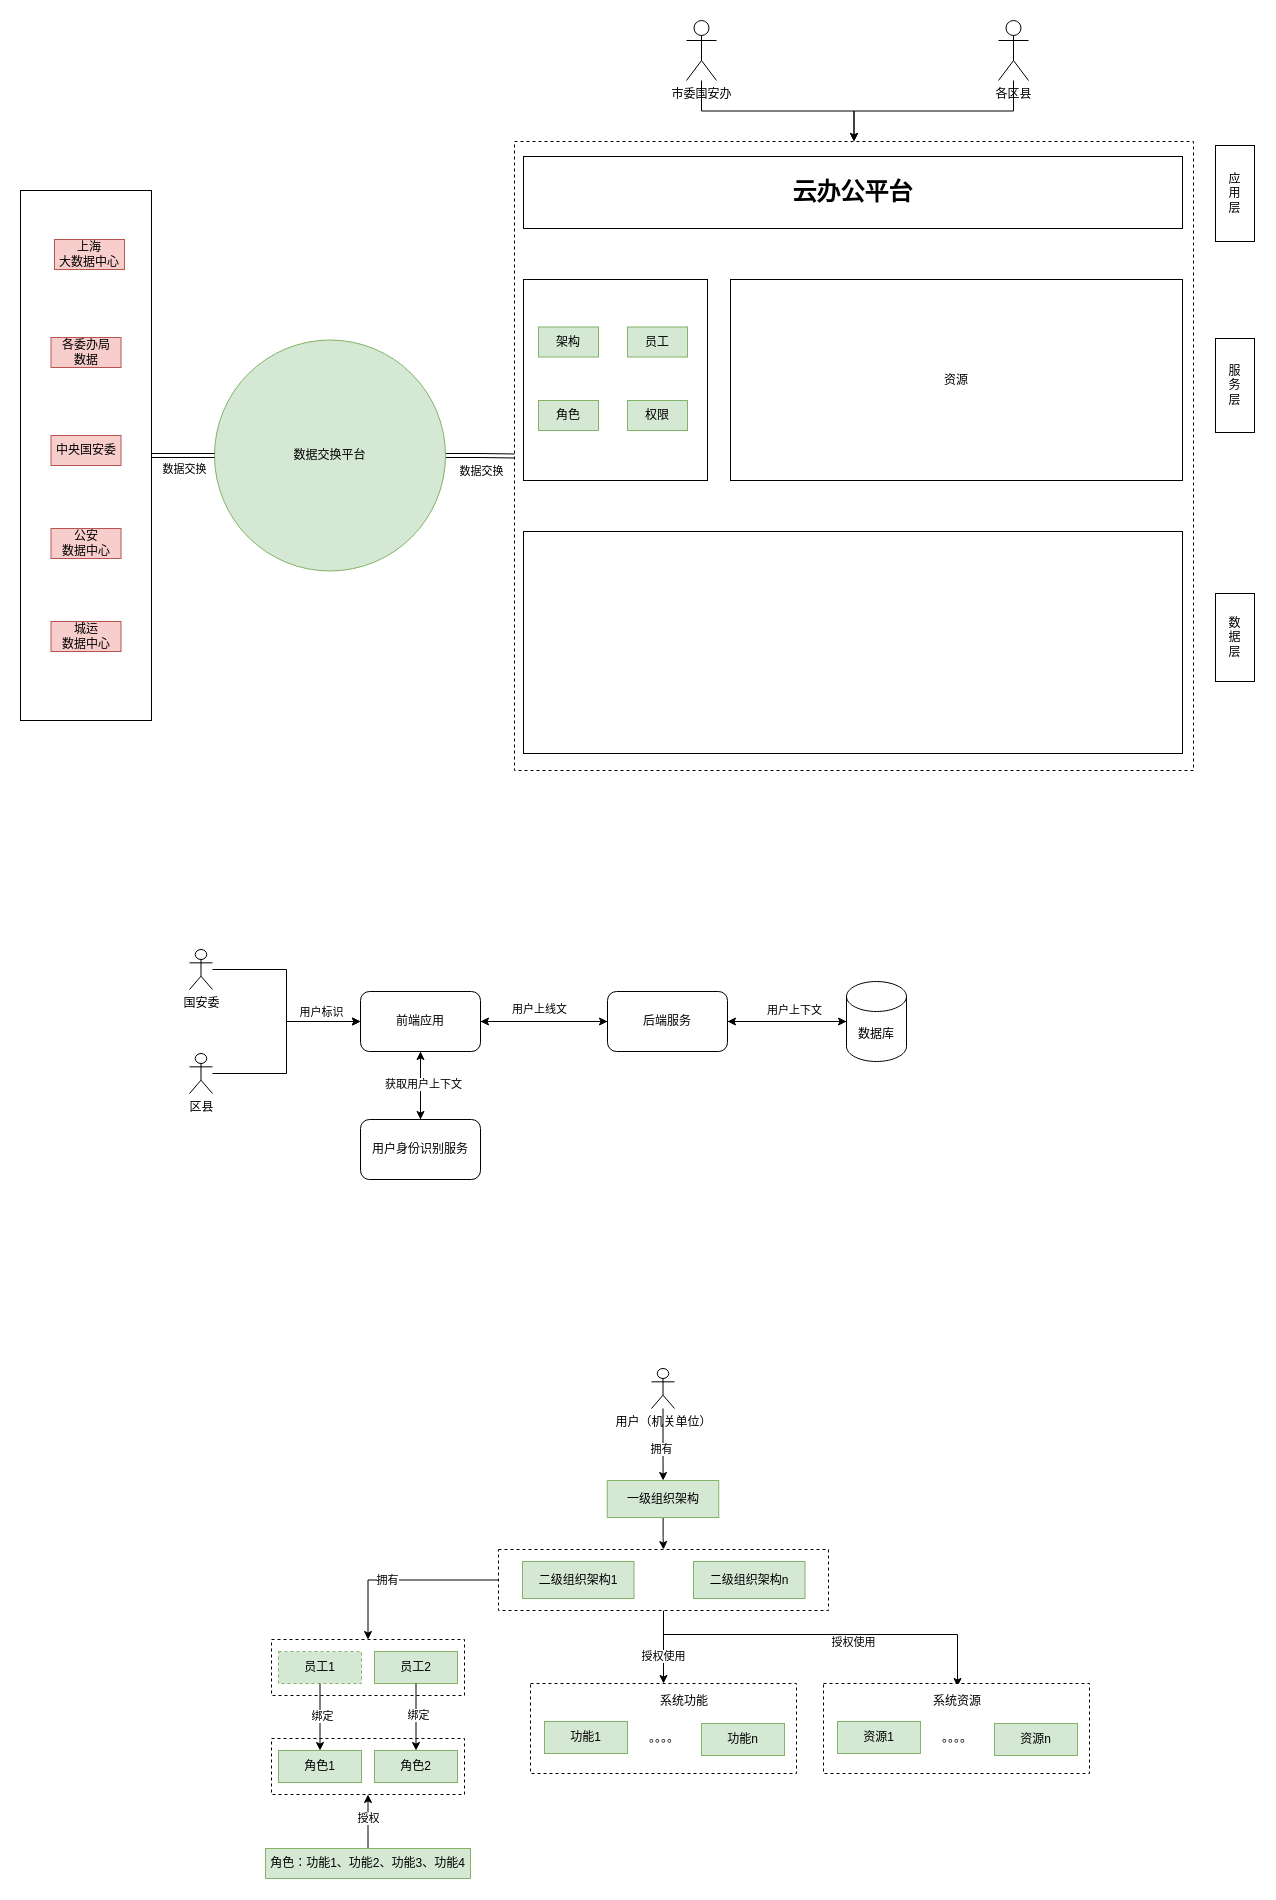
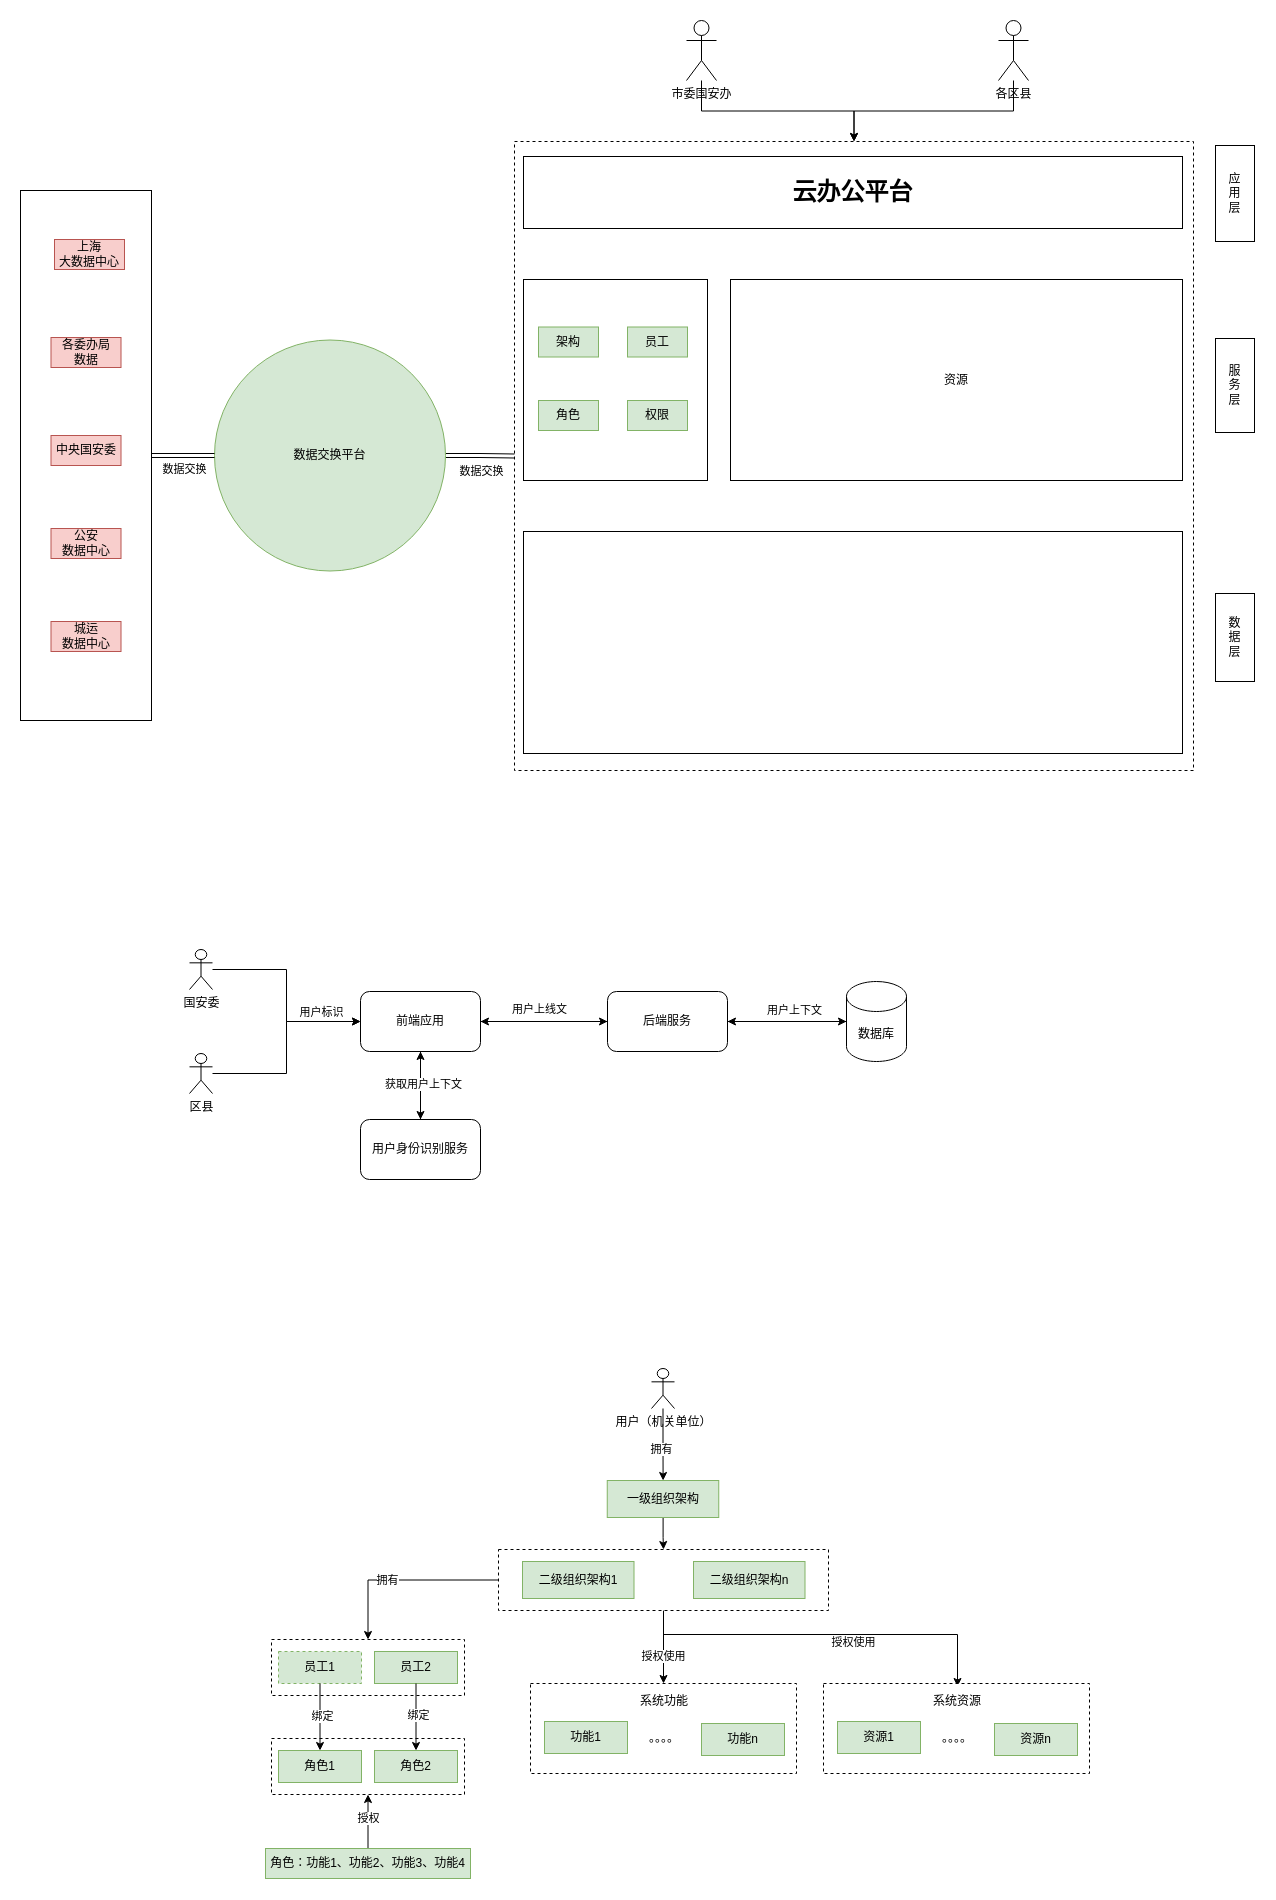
(685, 1702) -> (665, 1702)
